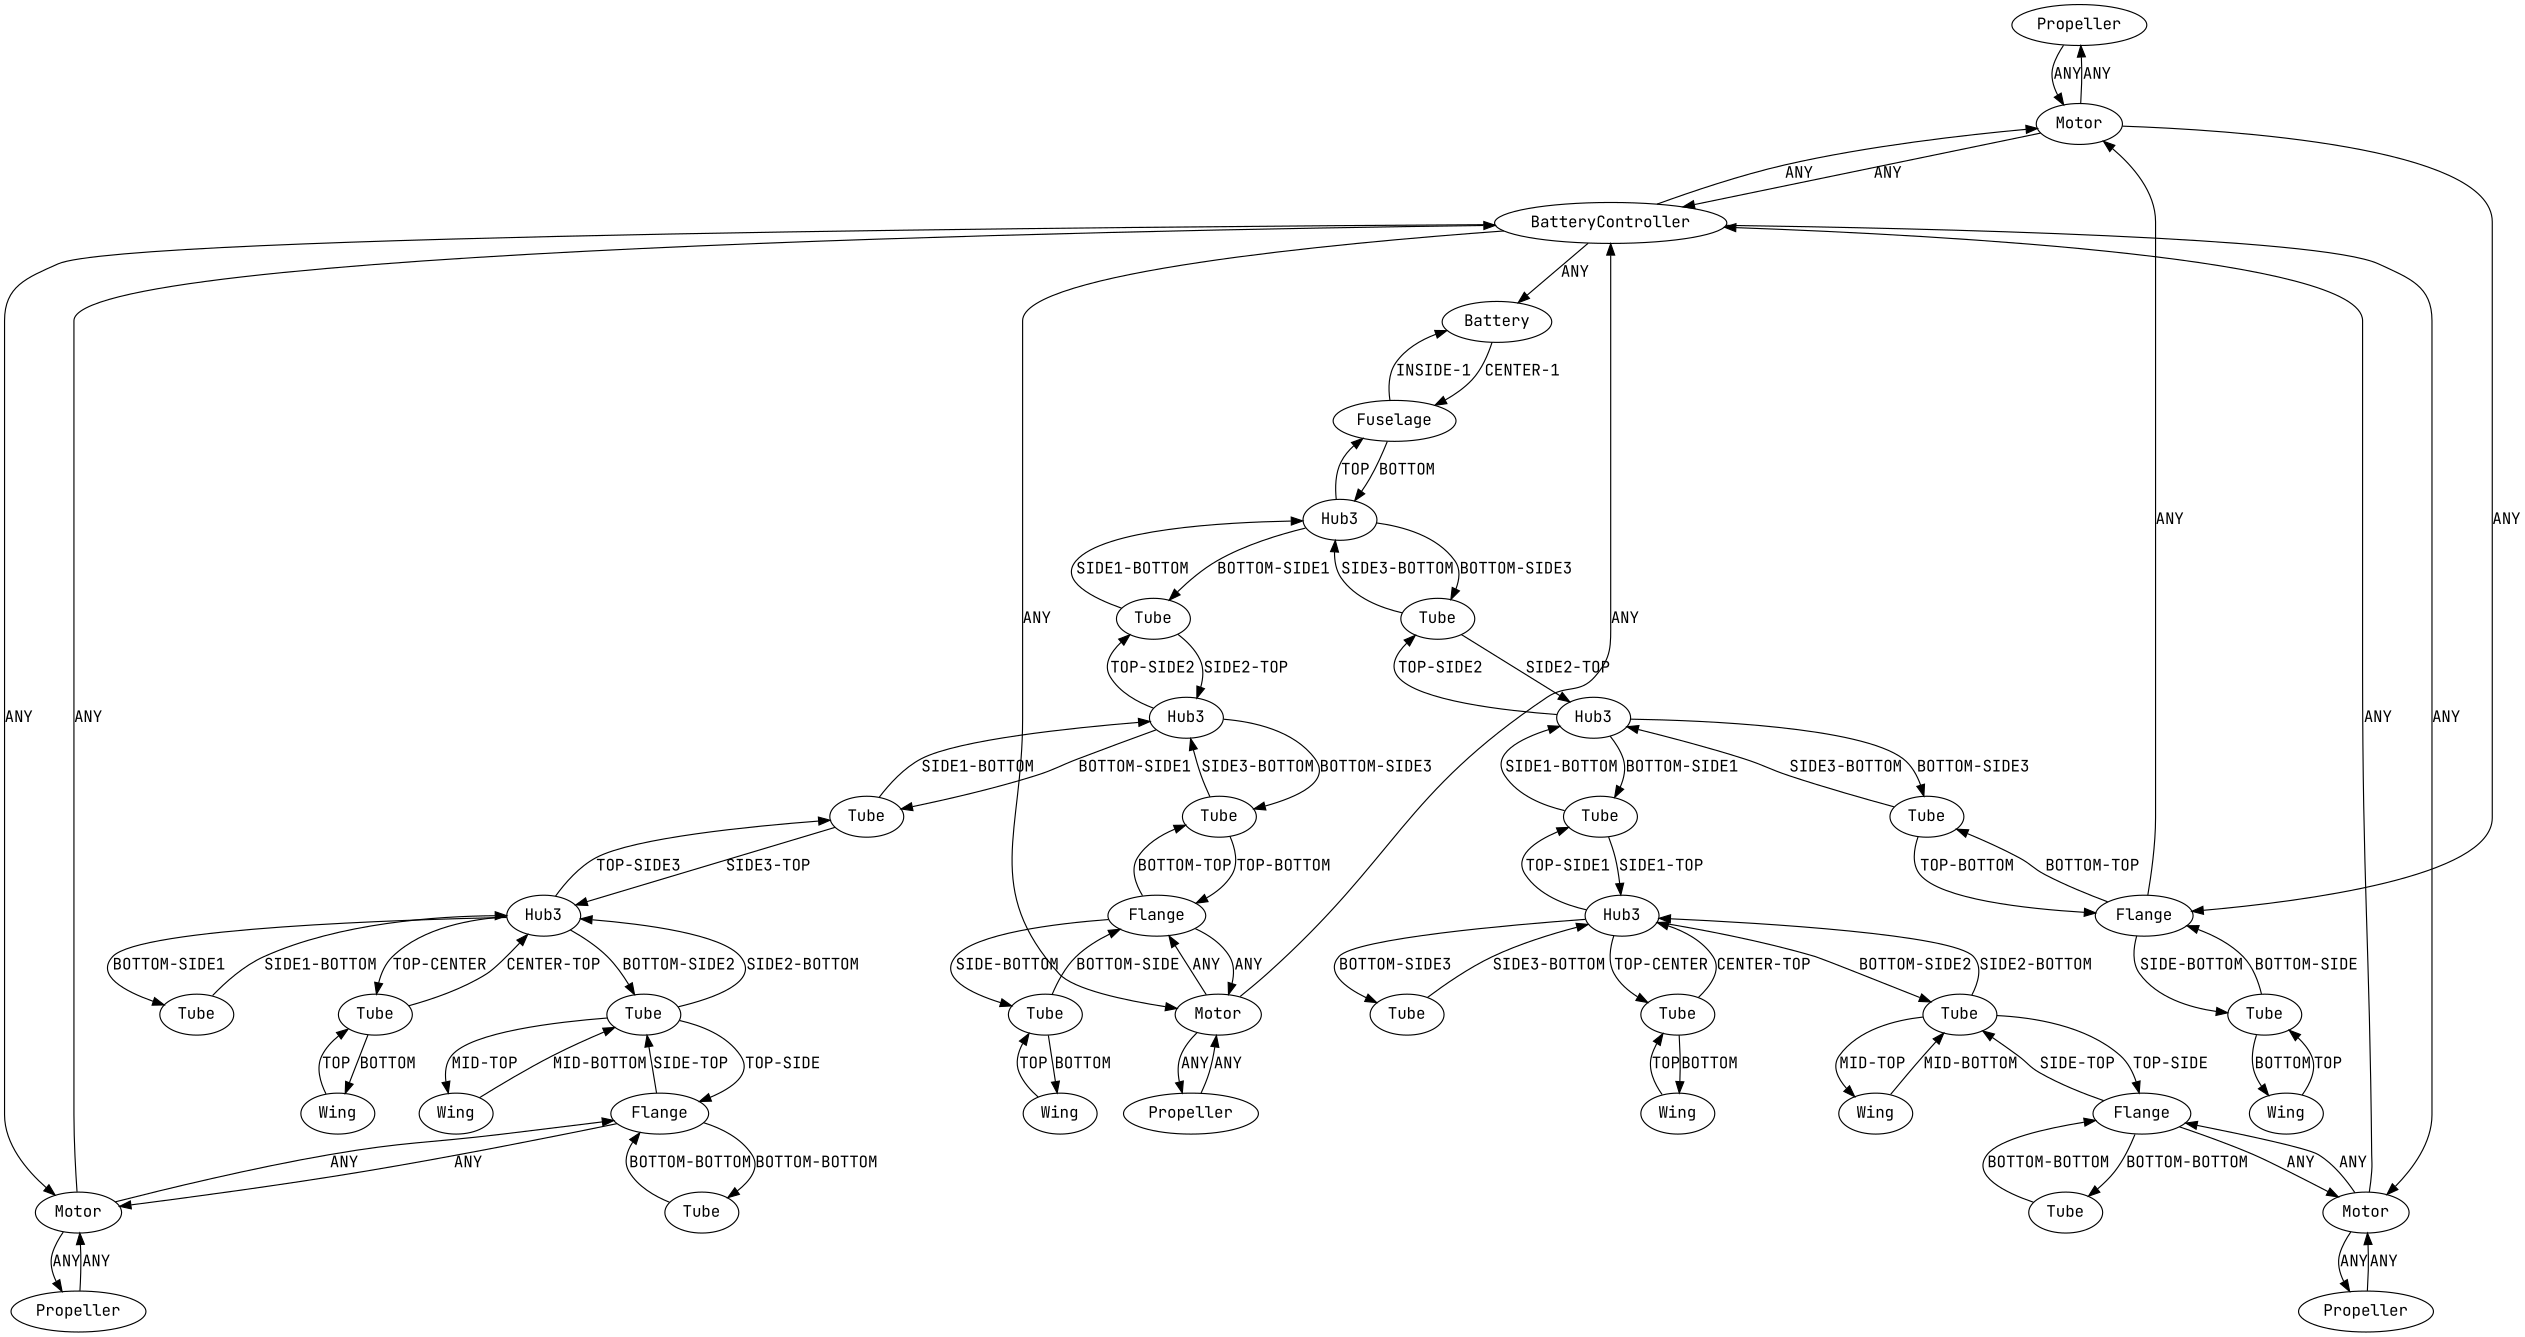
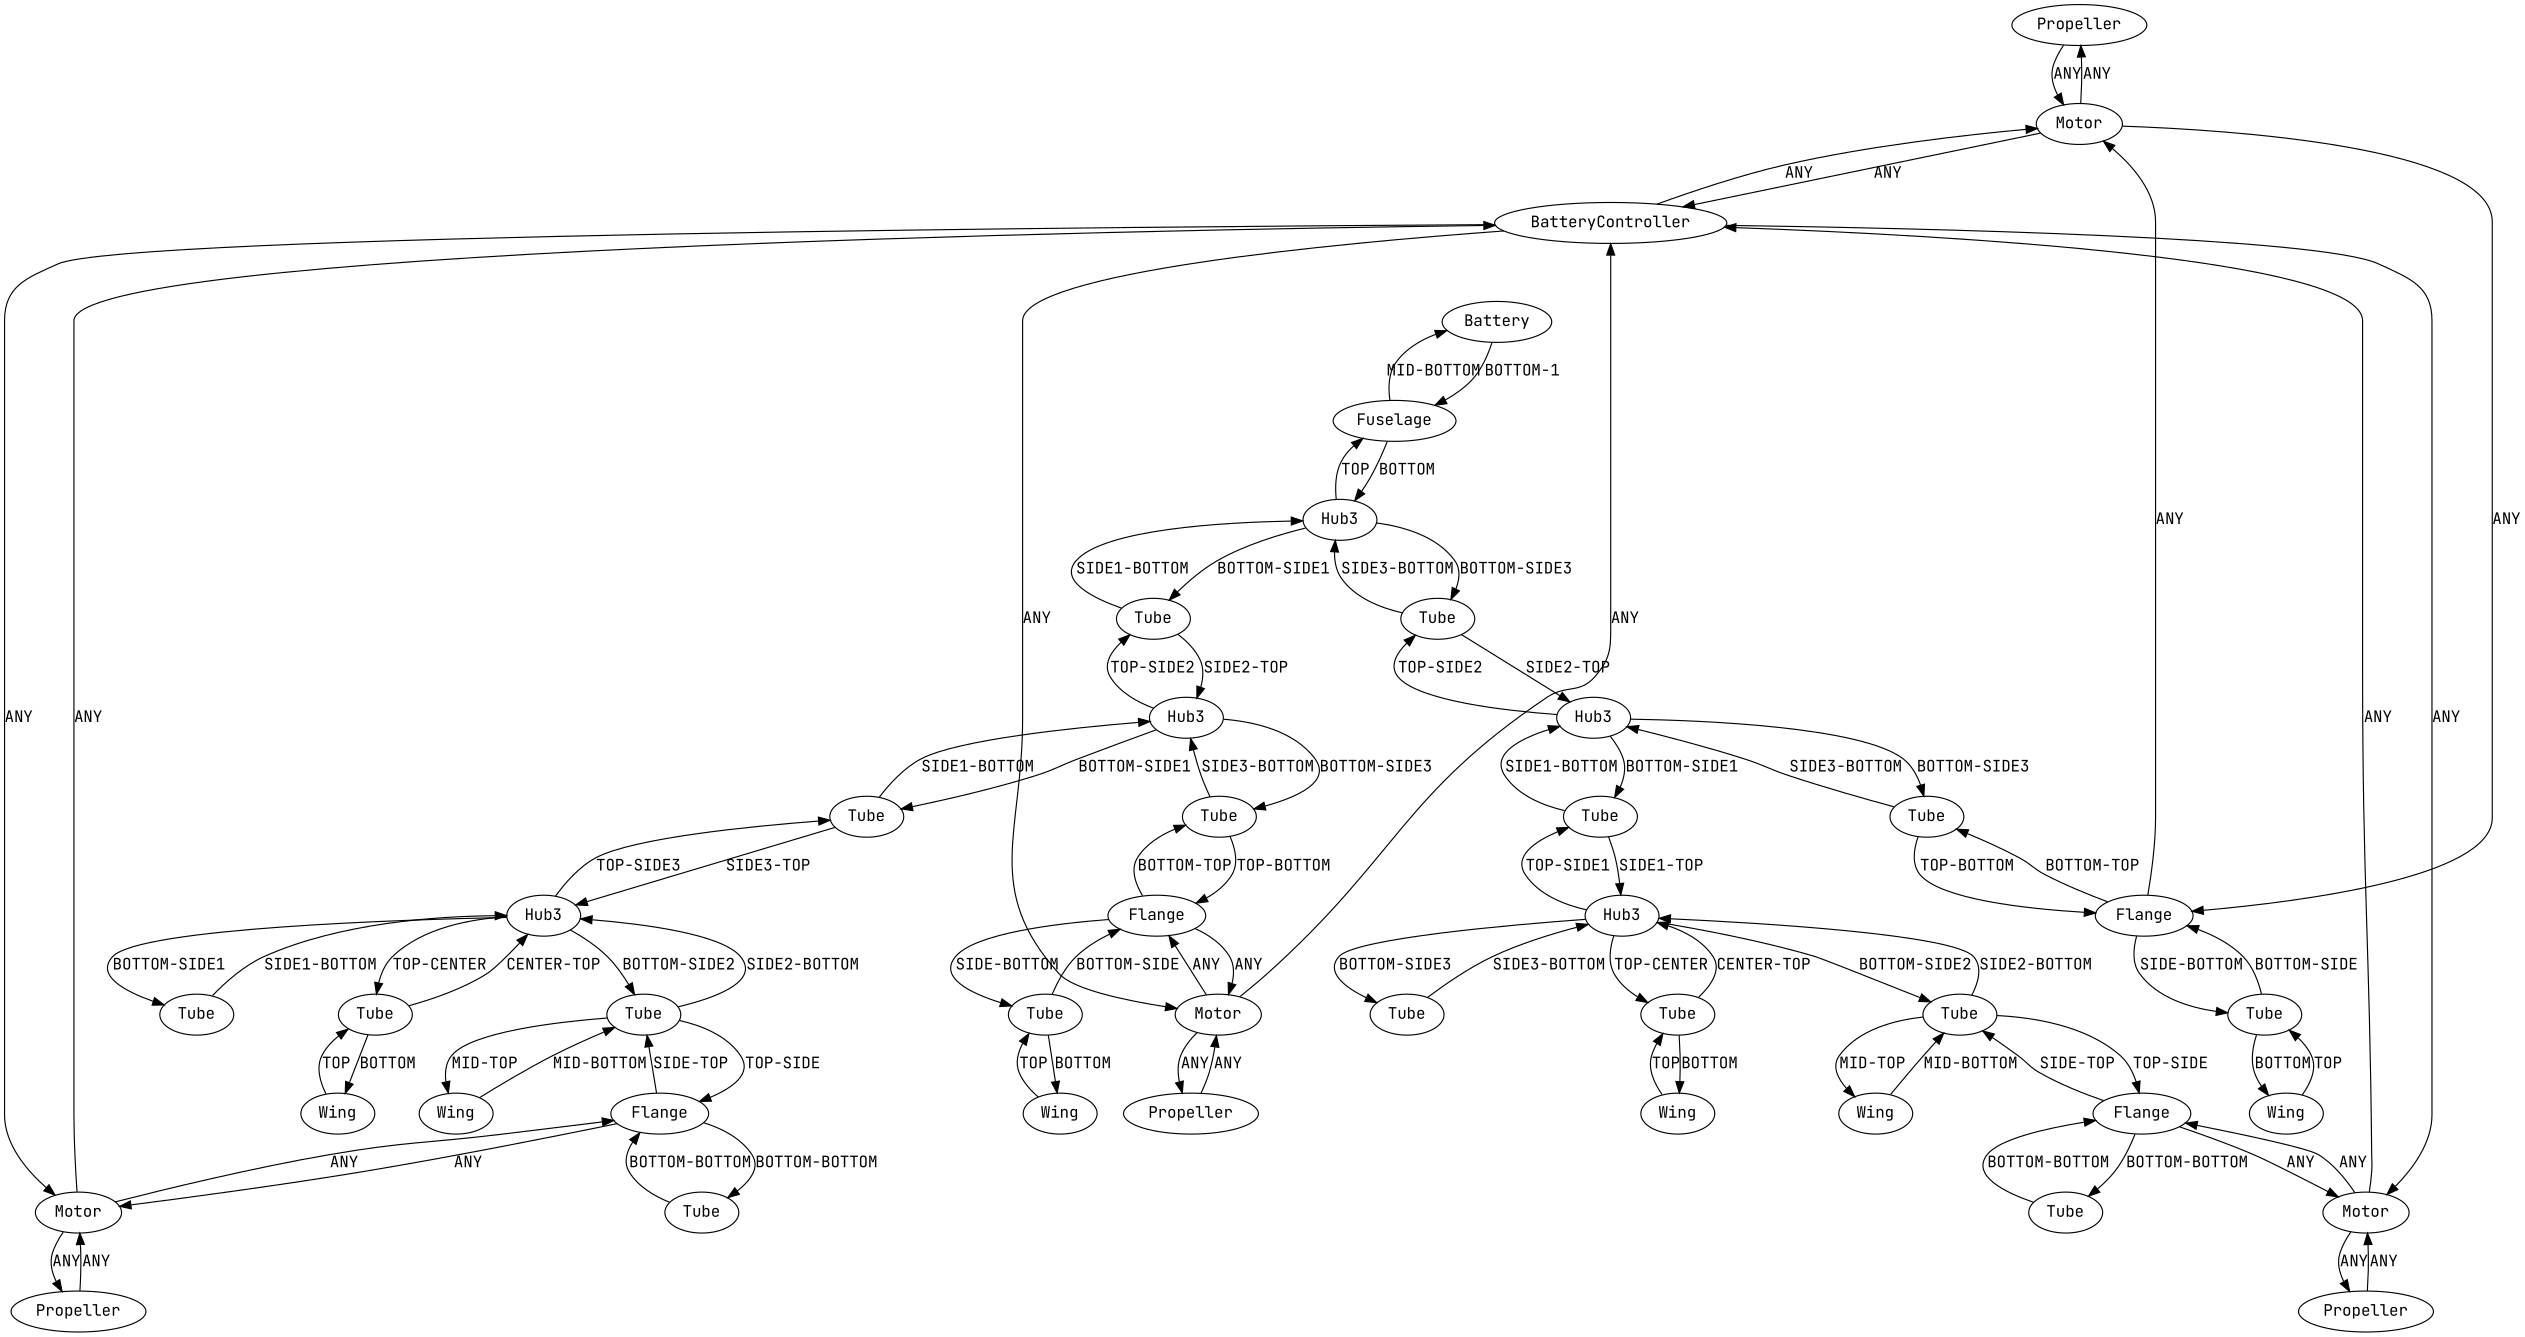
(1558, 269) -> none
(1434, 371) -> (1434, 371)
(1523, 371) -> (1523, 371)
